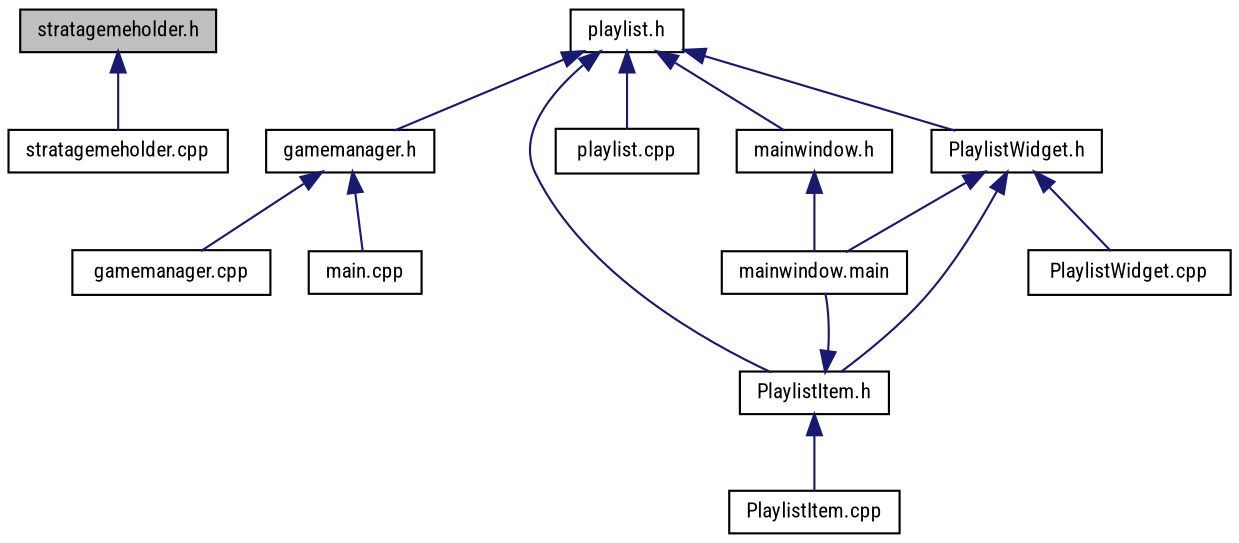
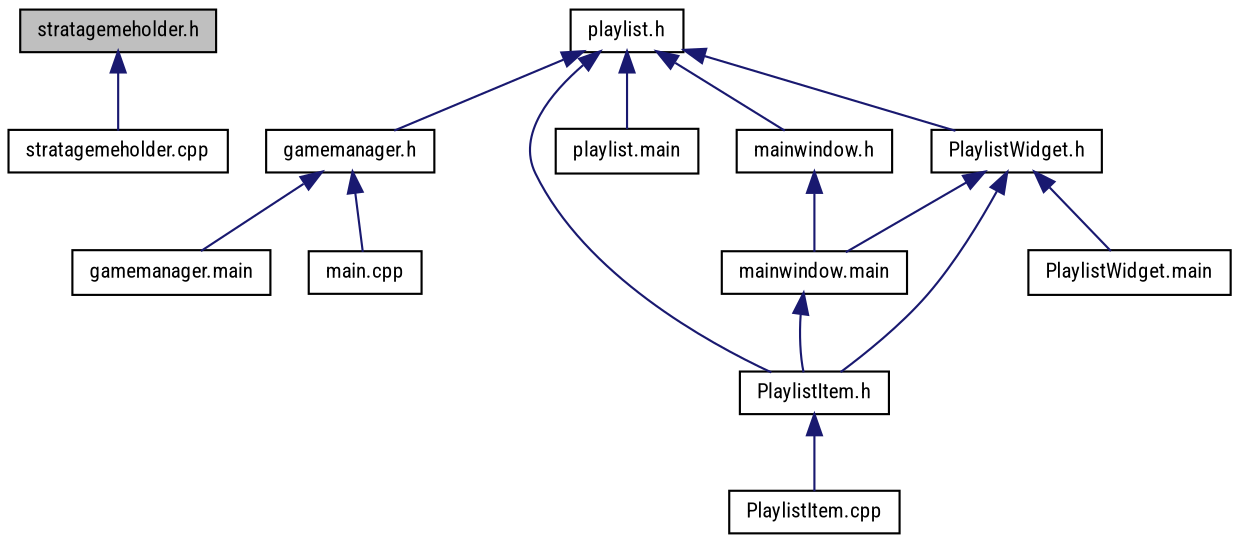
(627, 151) -> (627, 151)
(171, 273) -> (171, 273)
(1130, 273) -> (1130, 273)
(829, 322) -> (800, 344)
